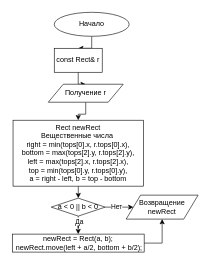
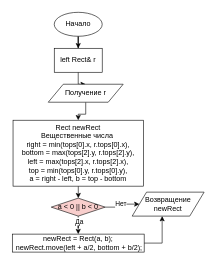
(92, 24) -> (78, 24)
(78, 60) -> (78, 60)
(78, 207) -> (78, 207)
(162, 207) -> (168, 204)
